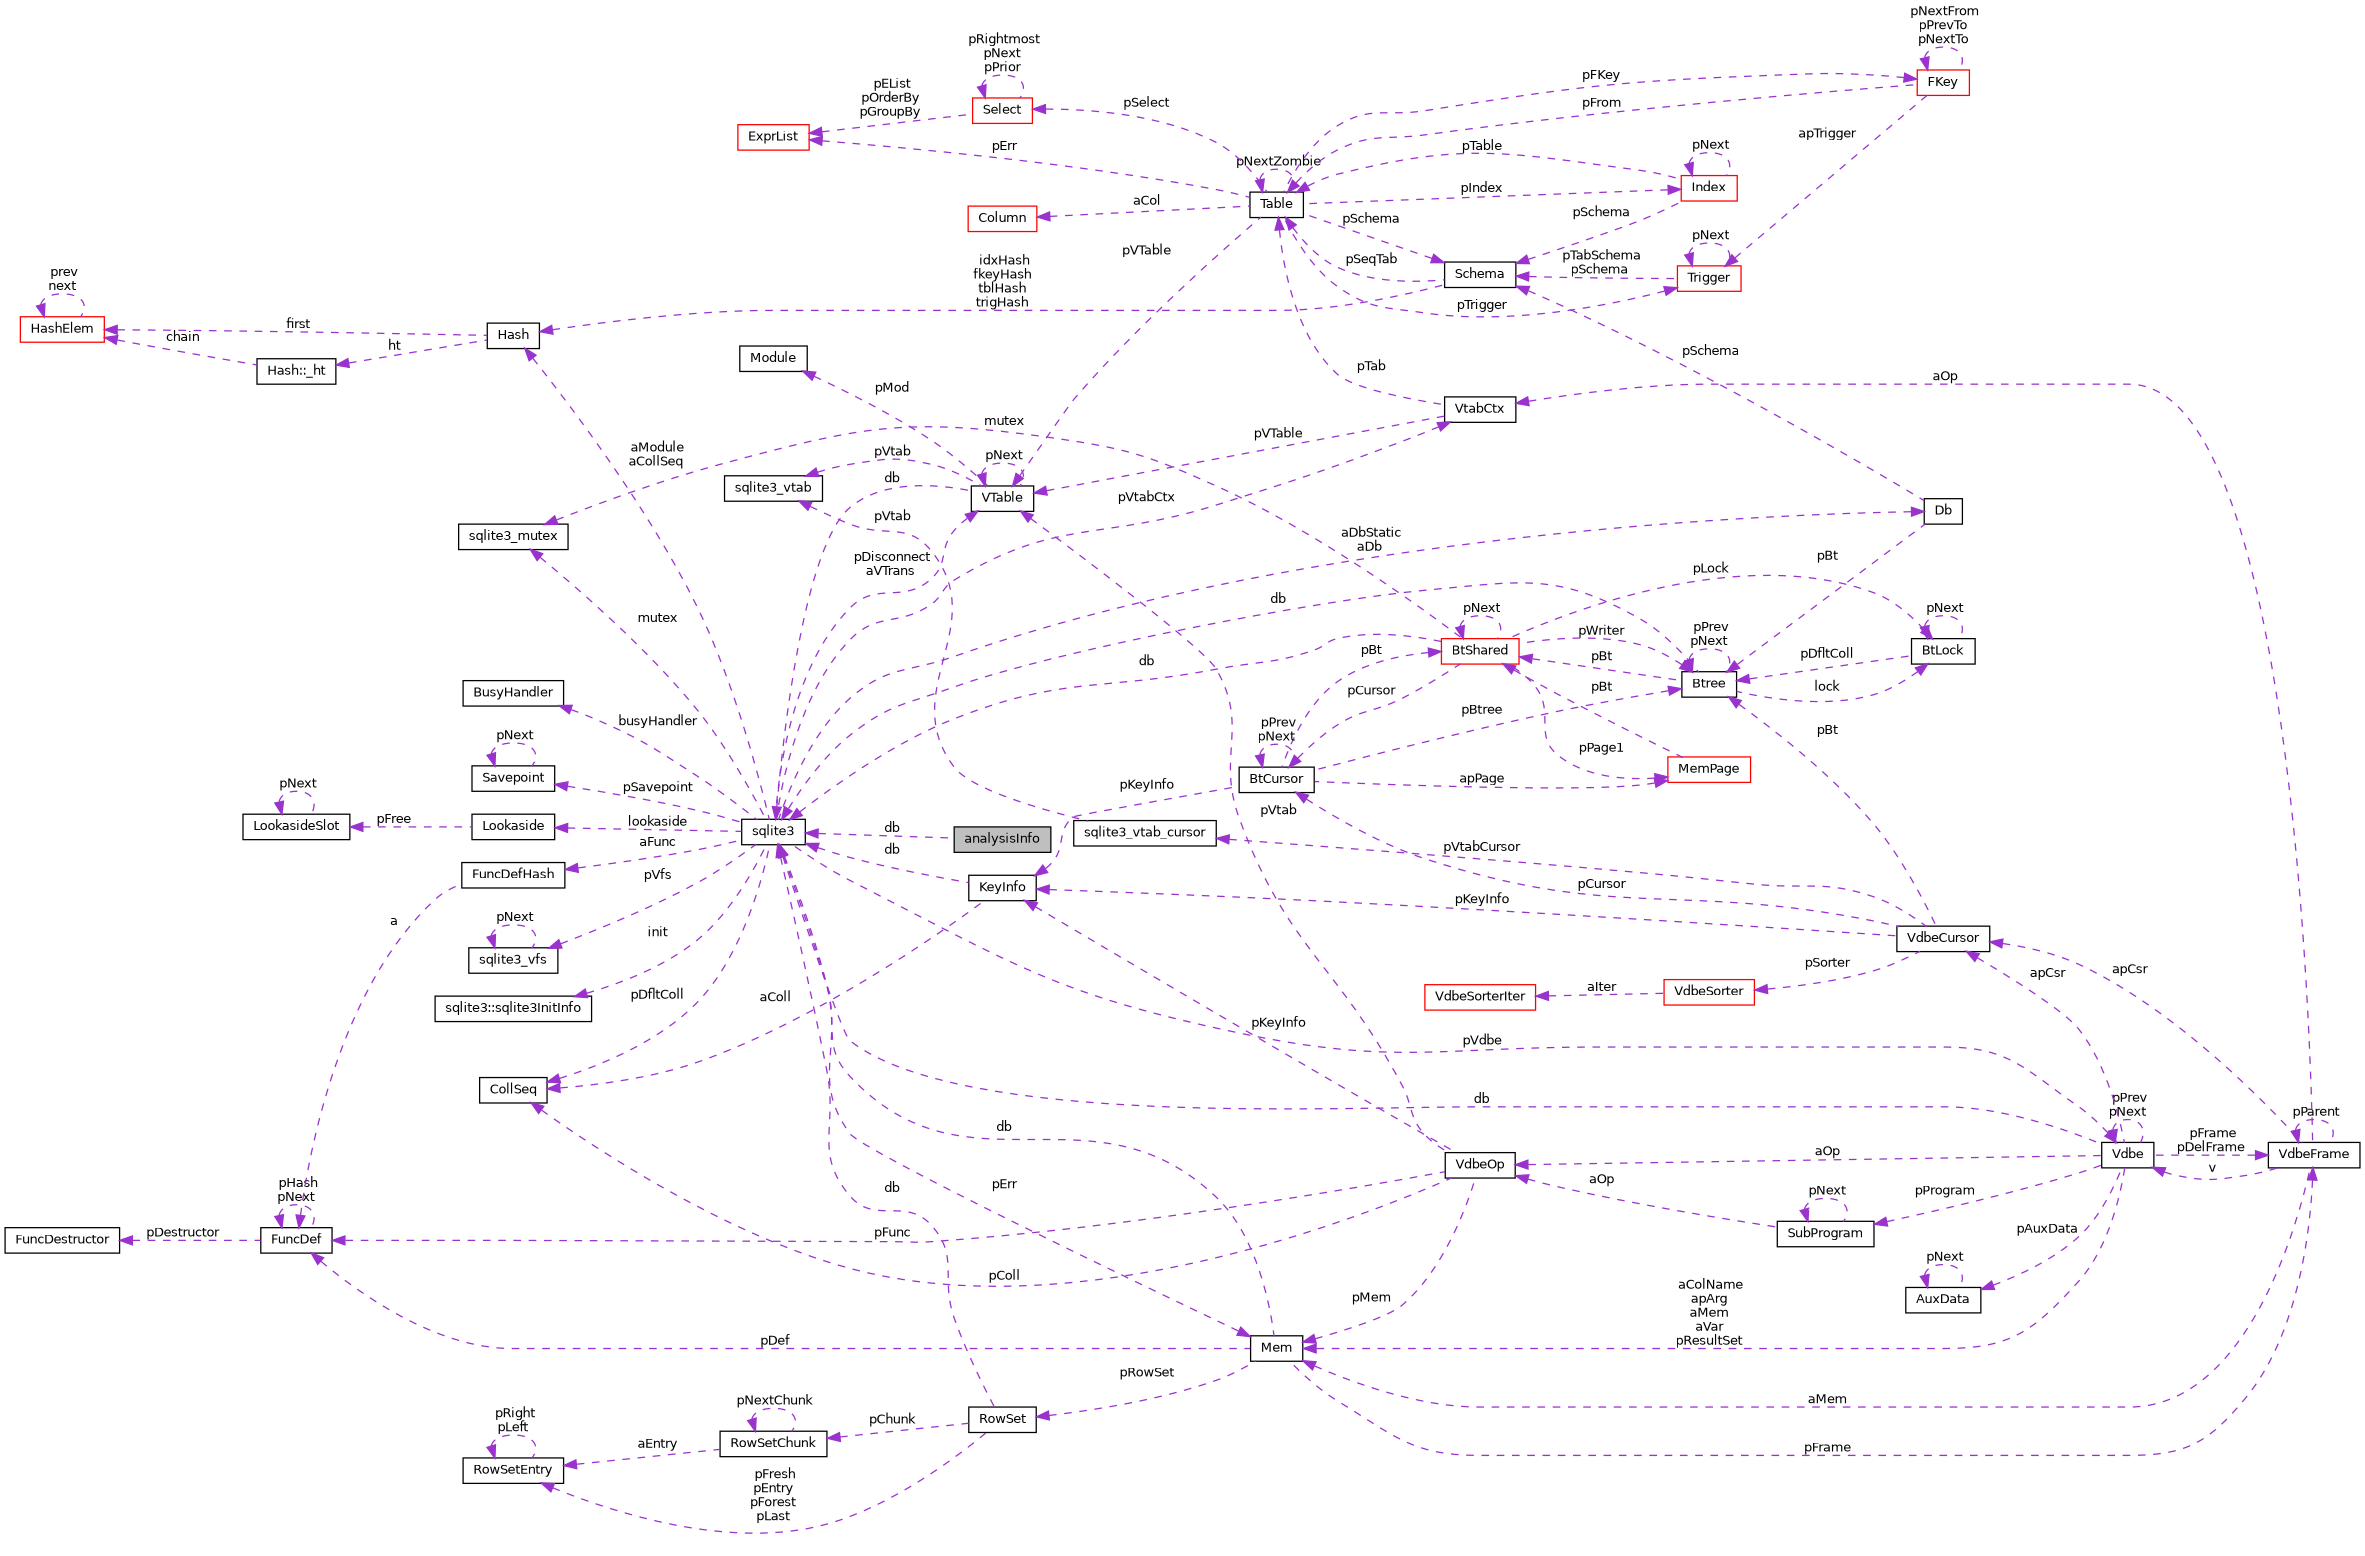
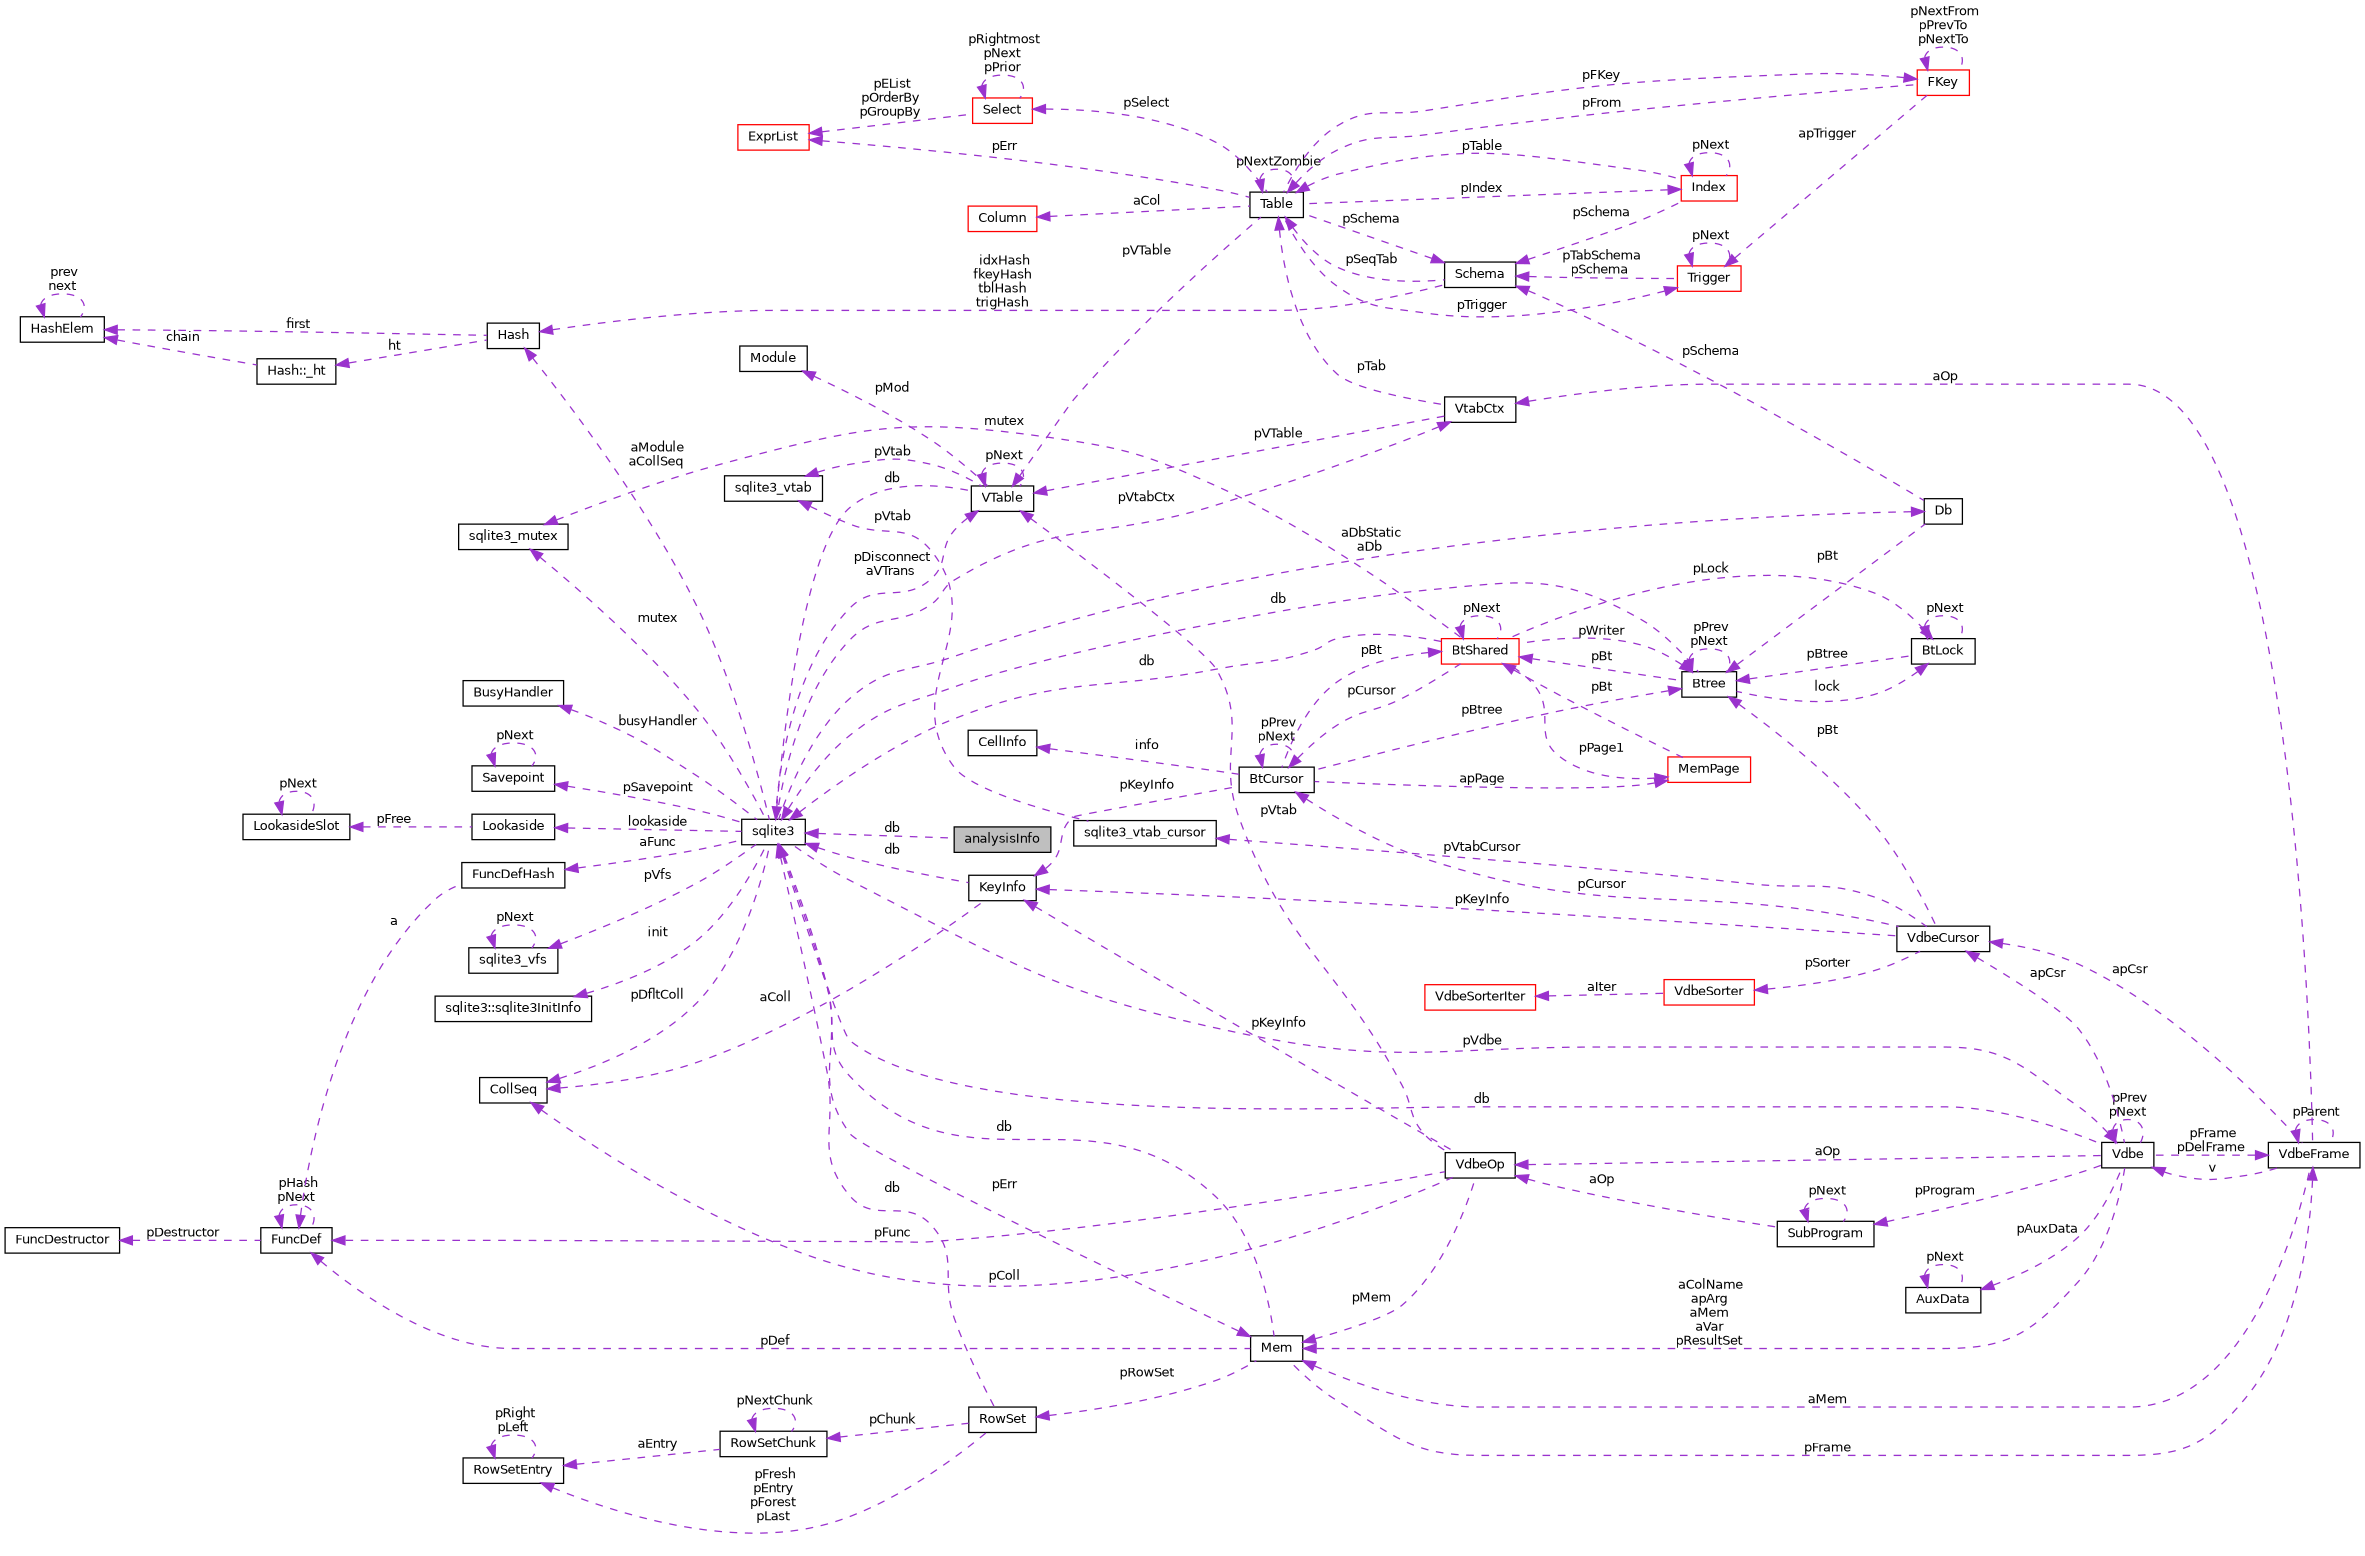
(62, 330) -> (62, 330)
(1826, 655) -> (1826, 655)
none -> (1003, 743)
